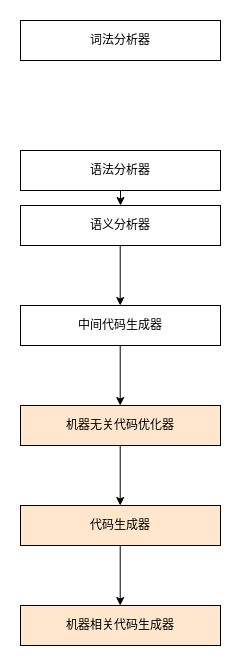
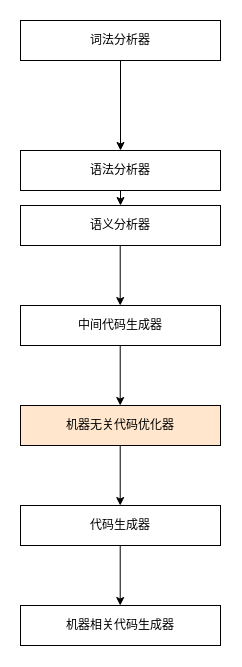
none -> (121, 102)
(121, 526) -> (121, 526)
(121, 626) -> (121, 626)
